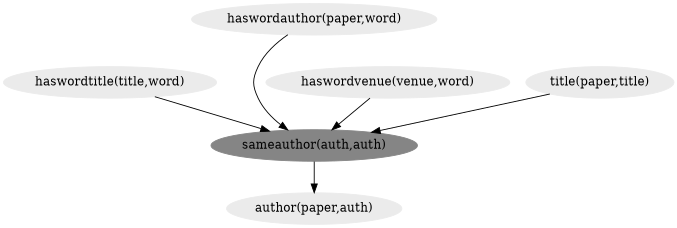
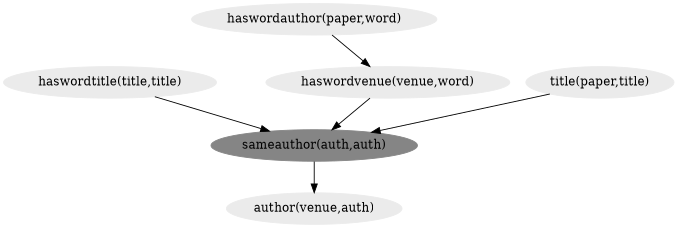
(254, 78) -> (348, 48)
(110, 82) -> (110, 82)
(314, 209) -> (314, 209)
